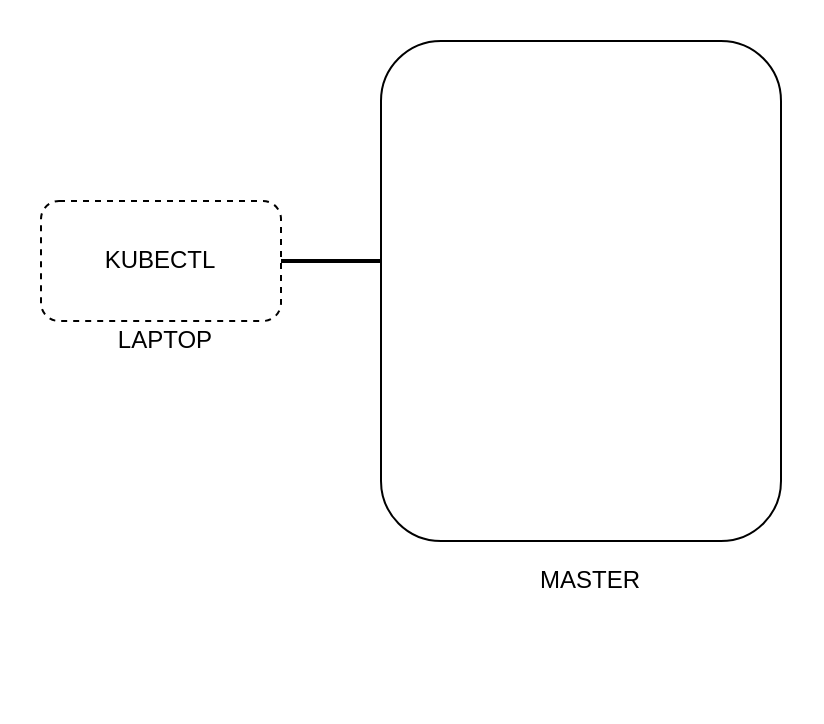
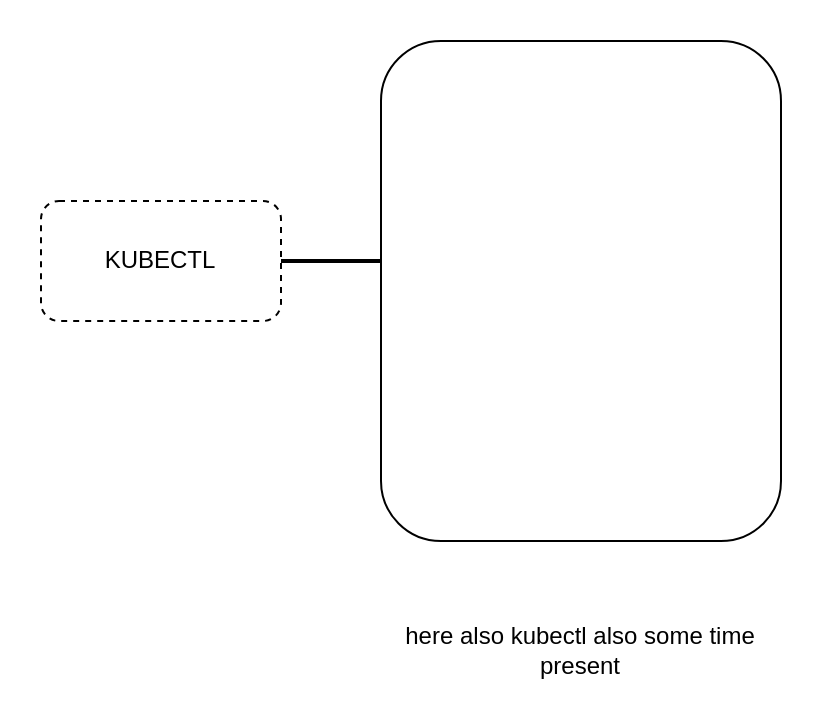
(166, 341) -> none
(591, 581) -> none
none -> (581, 651)
